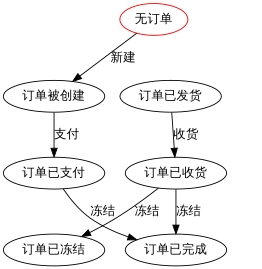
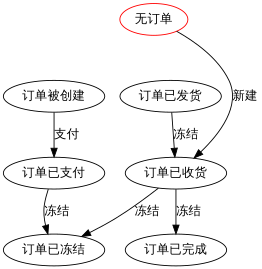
(108, 55) -> (230, 85)
(186, 135) -> (186, 135)
(91, 219) -> (44, 207)
